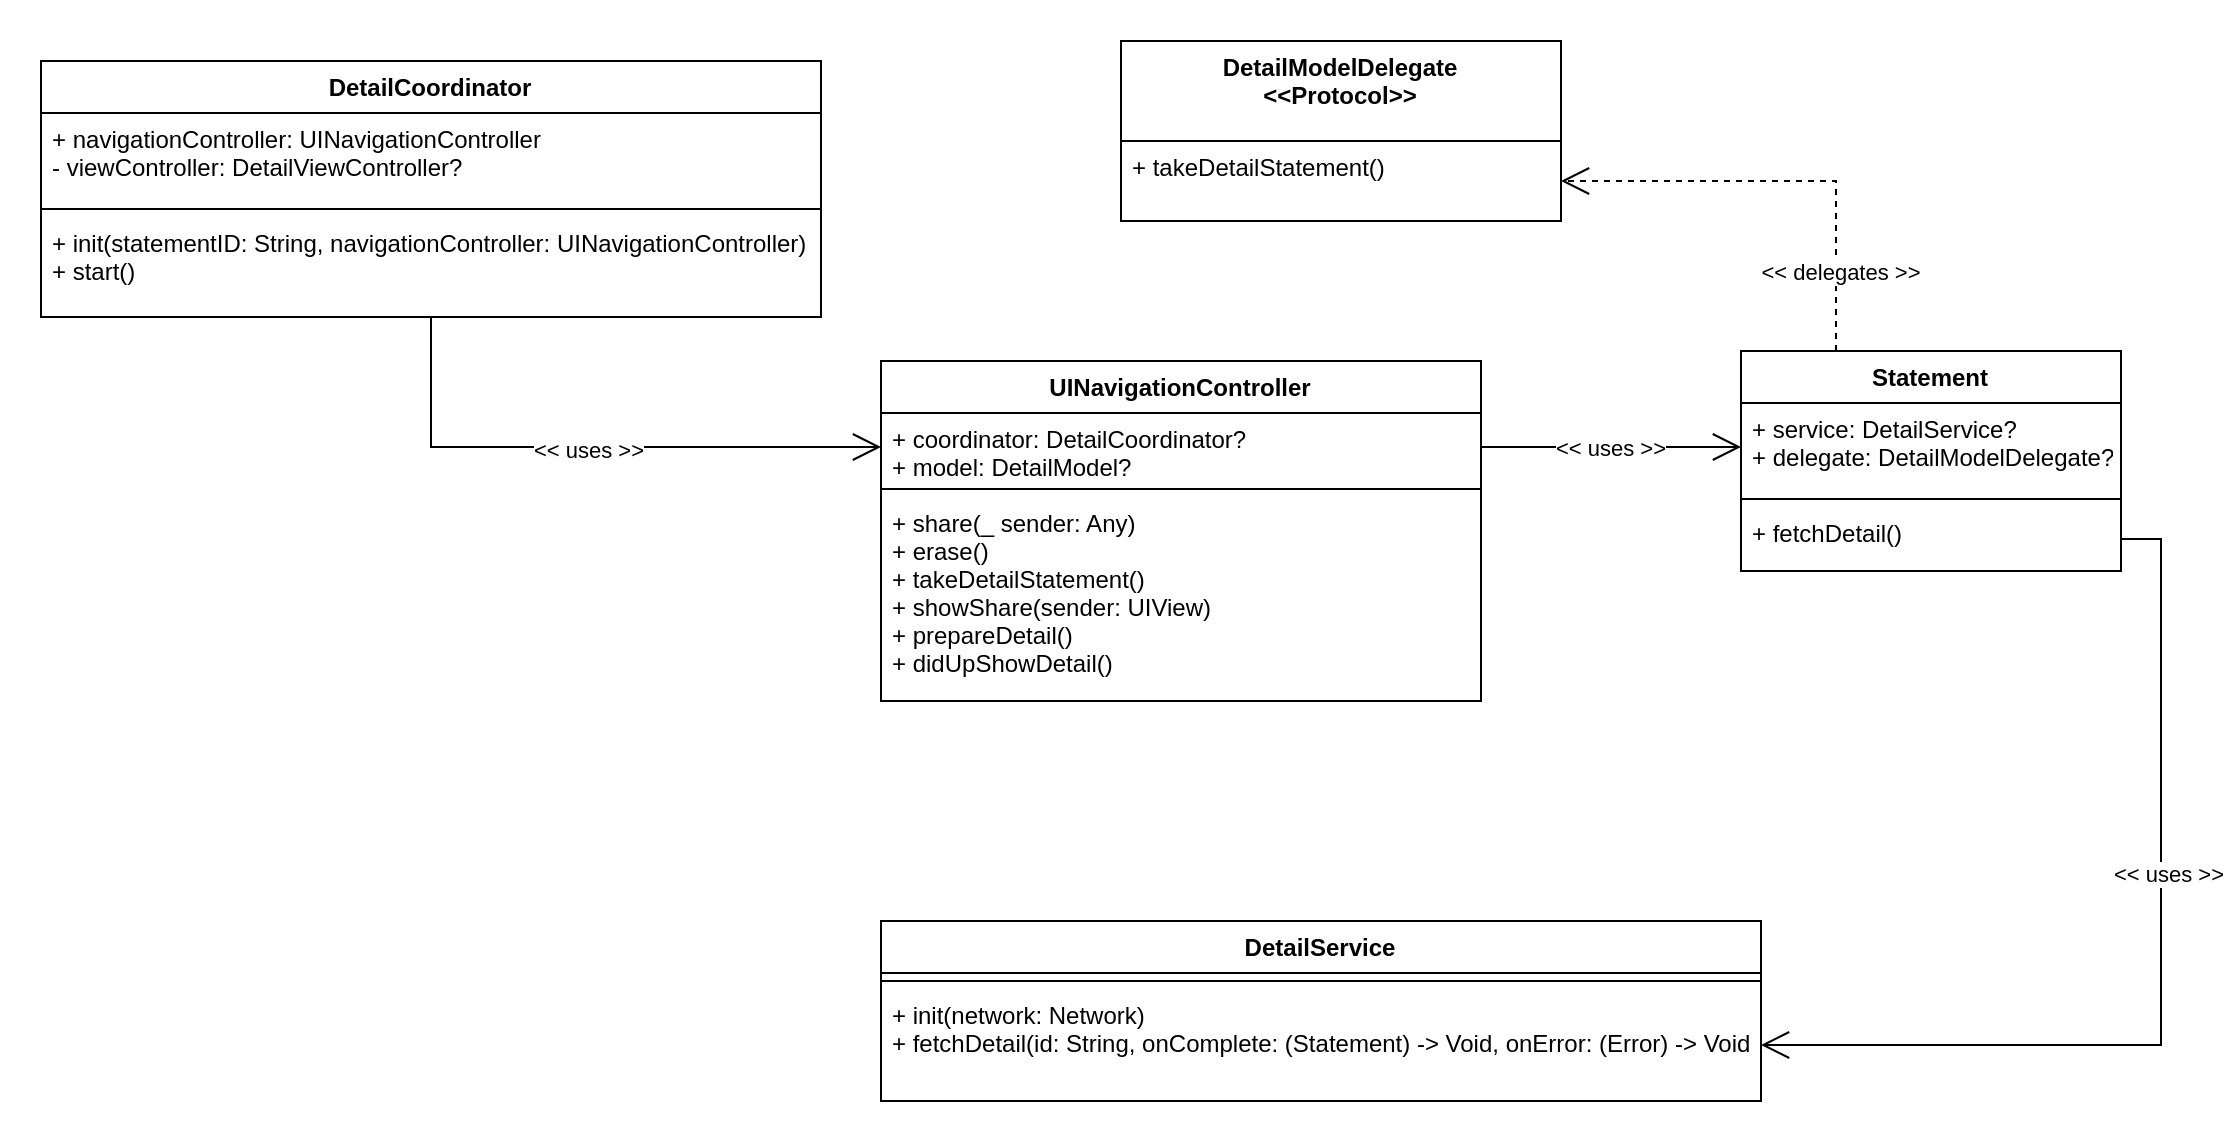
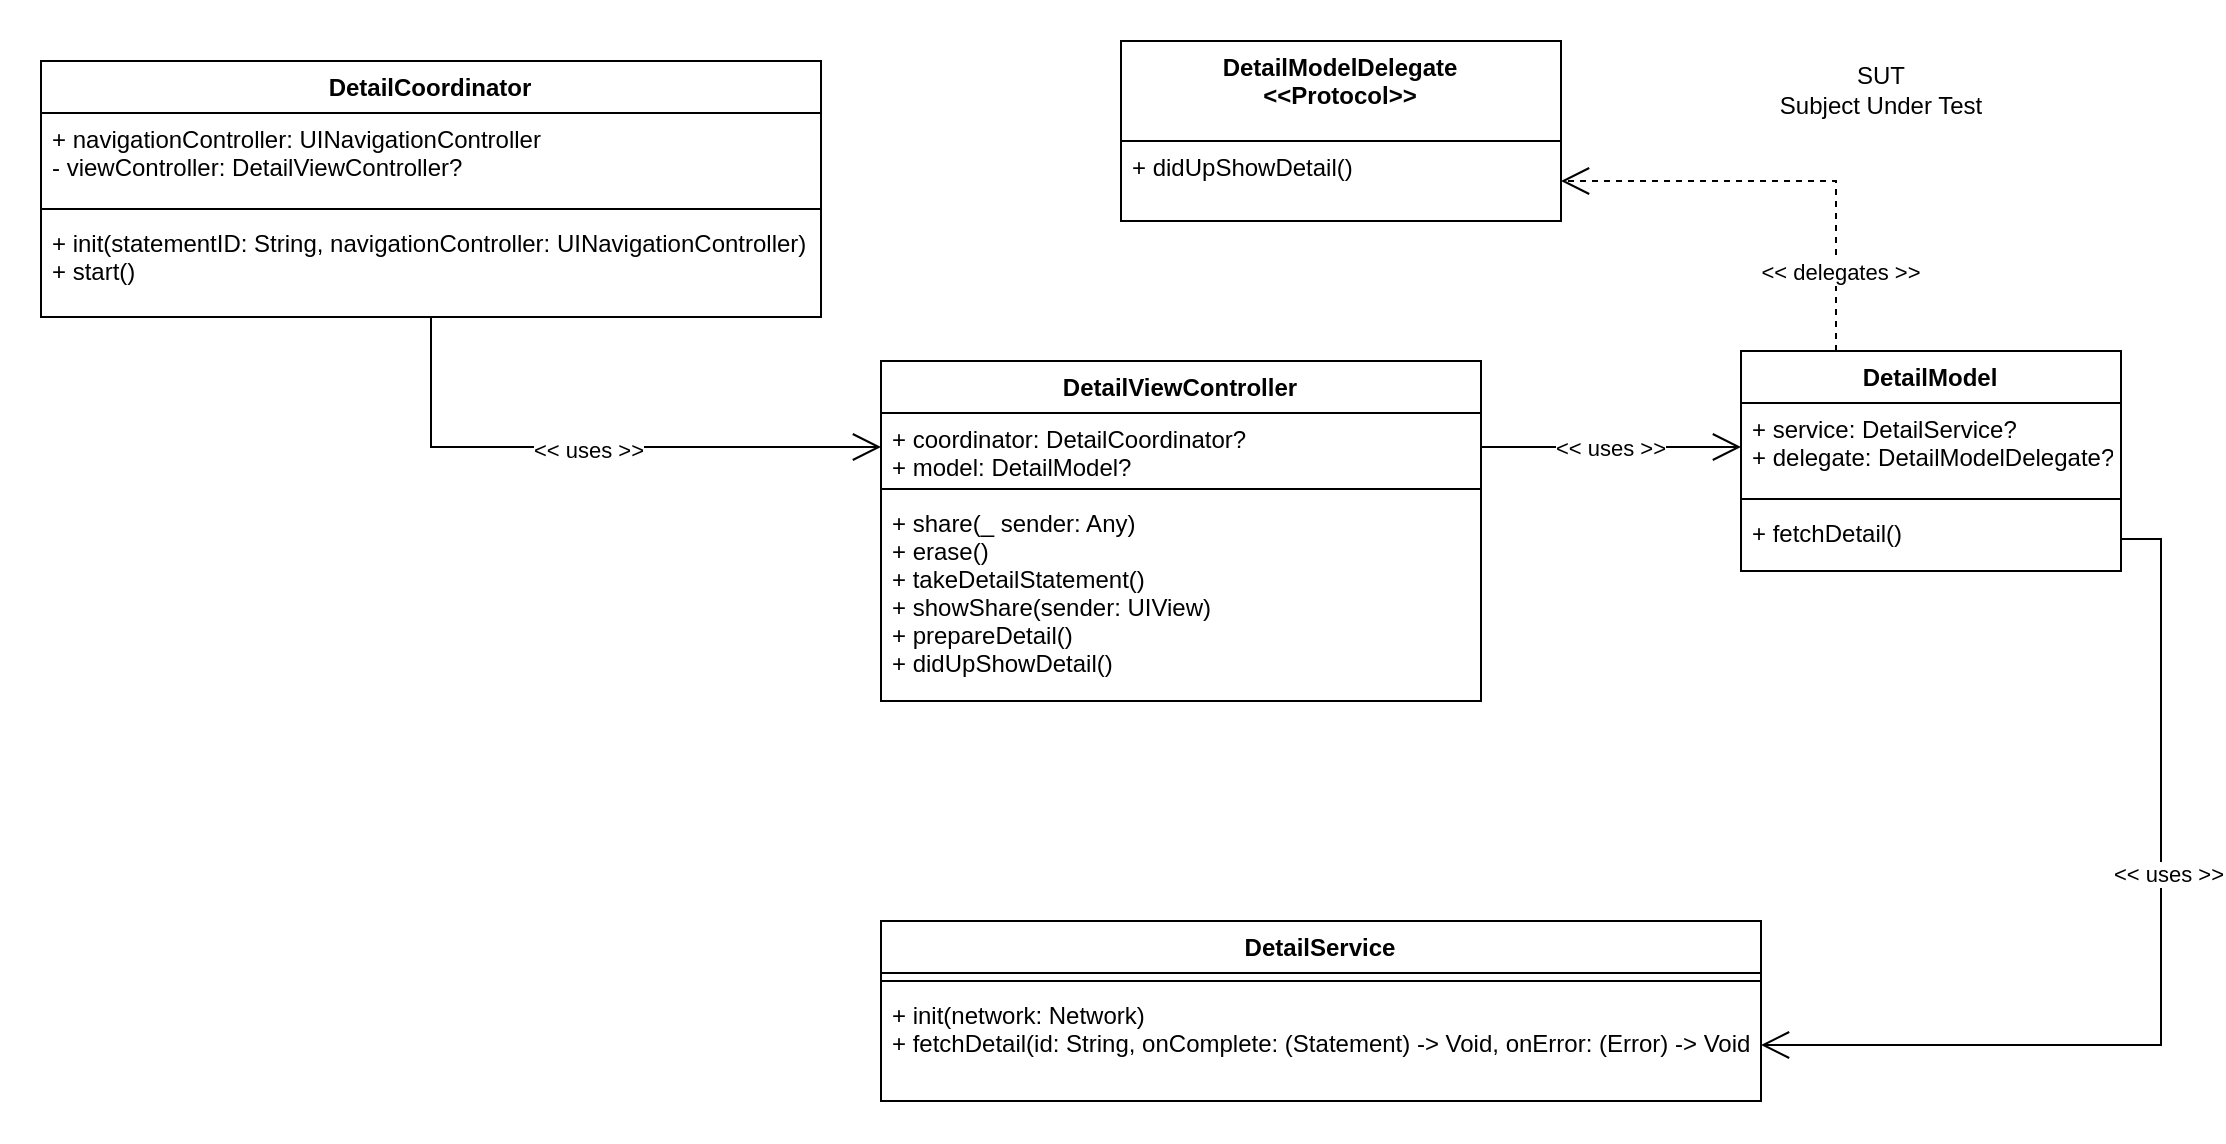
none -> (1881, 91)
(1277, 168) -> (1247, 168)
(1930, 378) -> (1930, 378)
(1180, 388) -> (1180, 388)
